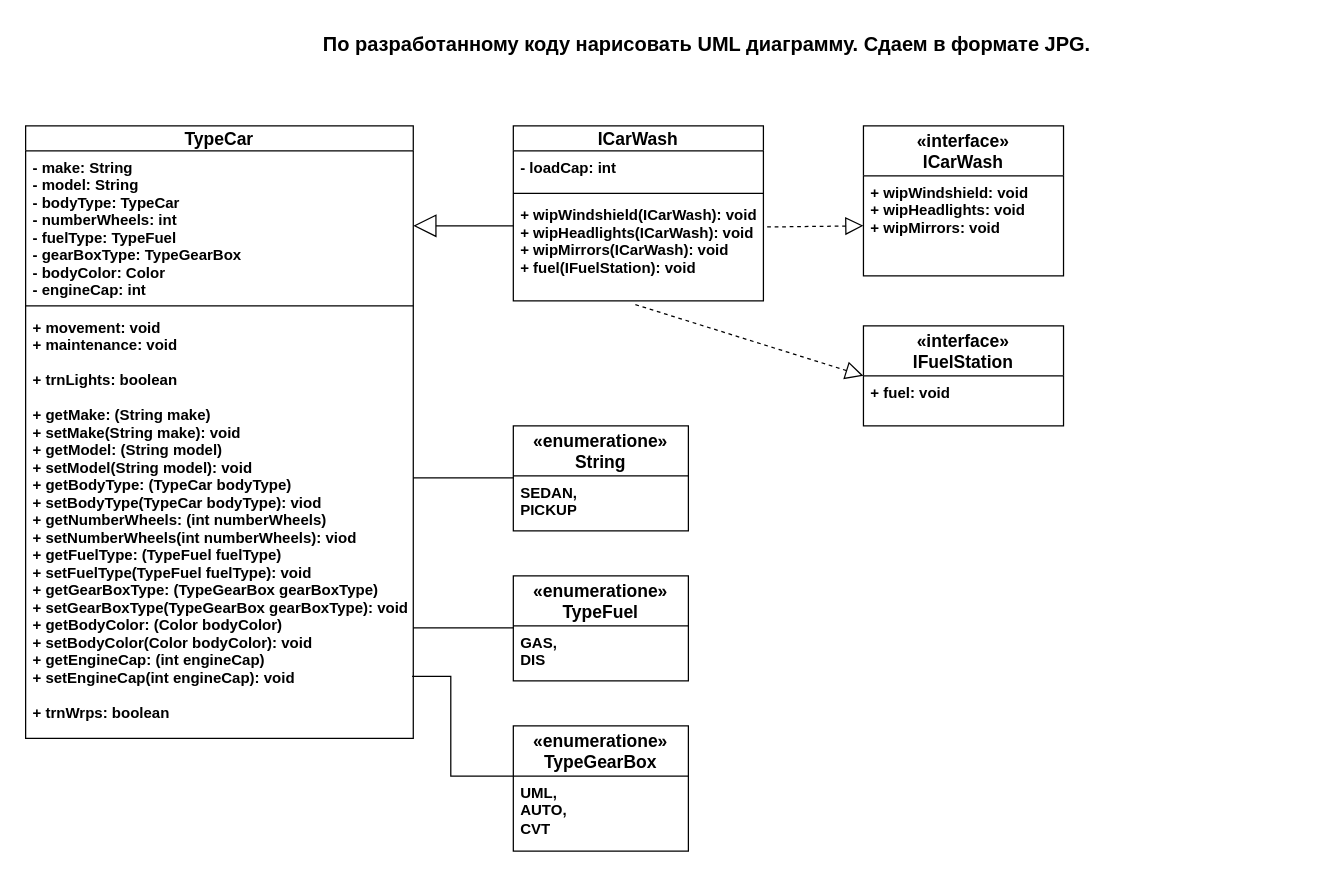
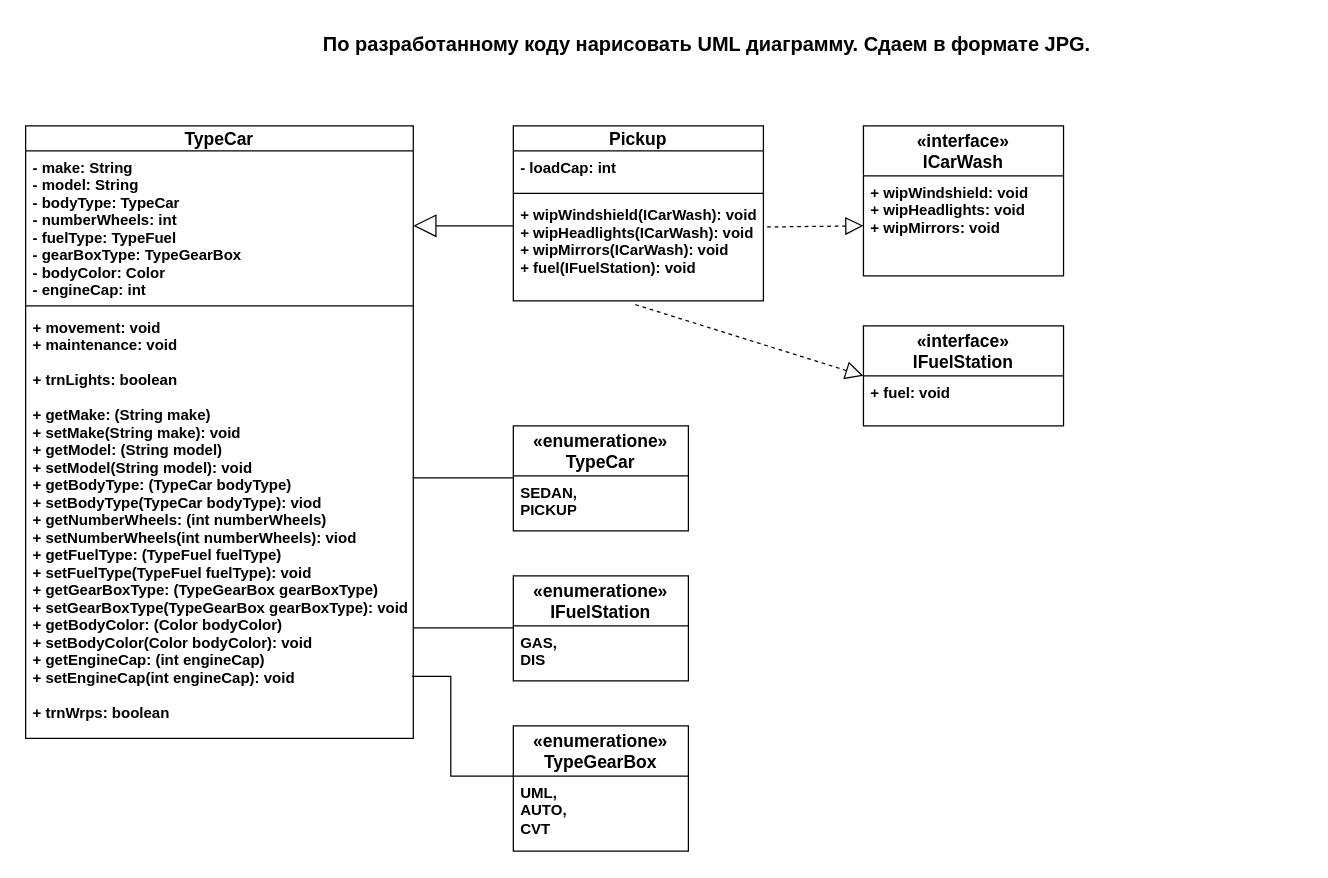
(638, 139) -> (638, 139)
(601, 451) -> (601, 451)
(601, 601) -> (601, 601)
